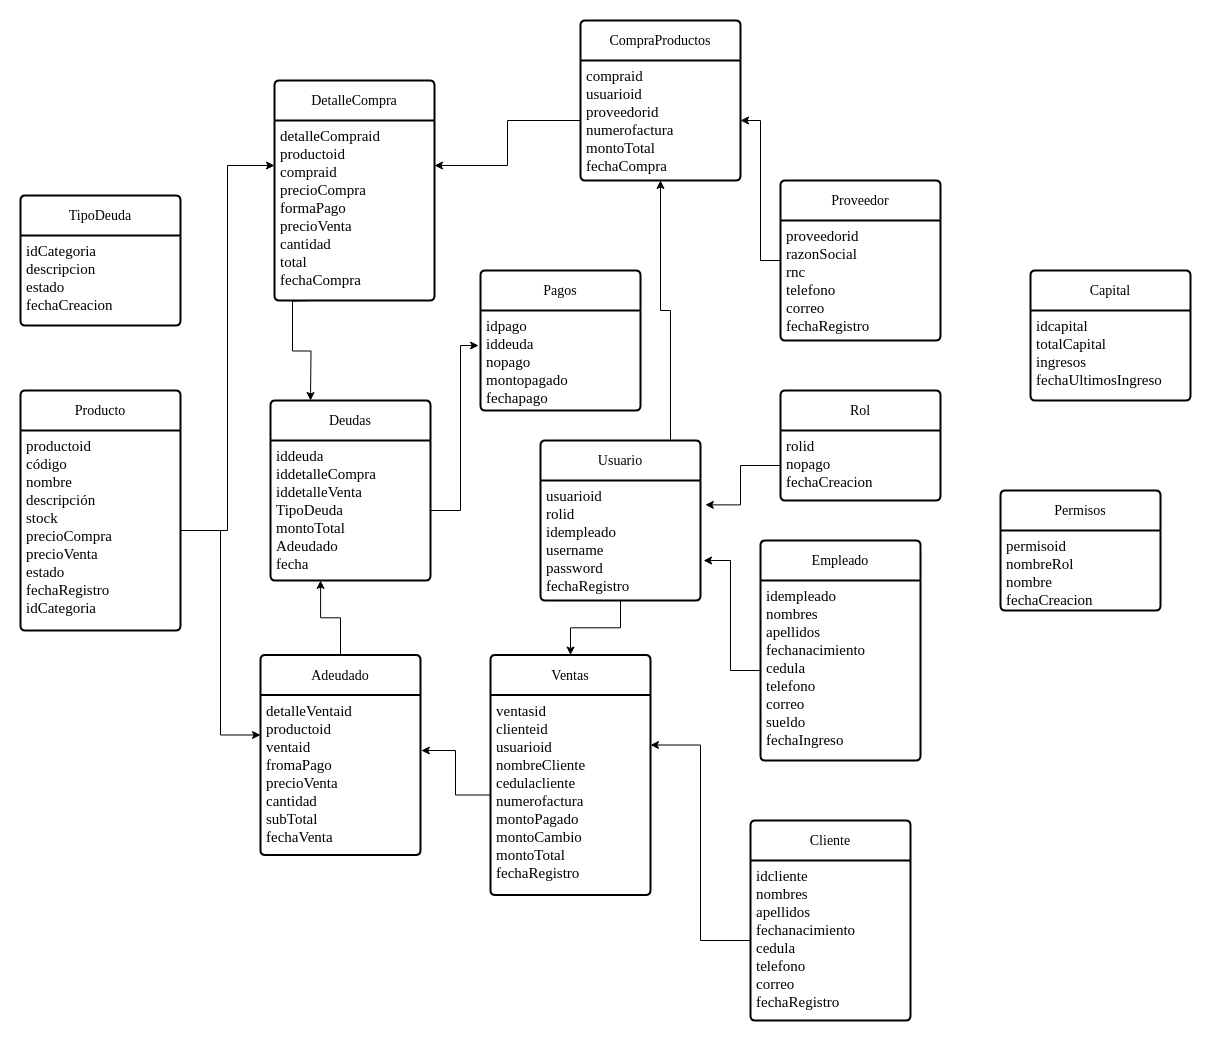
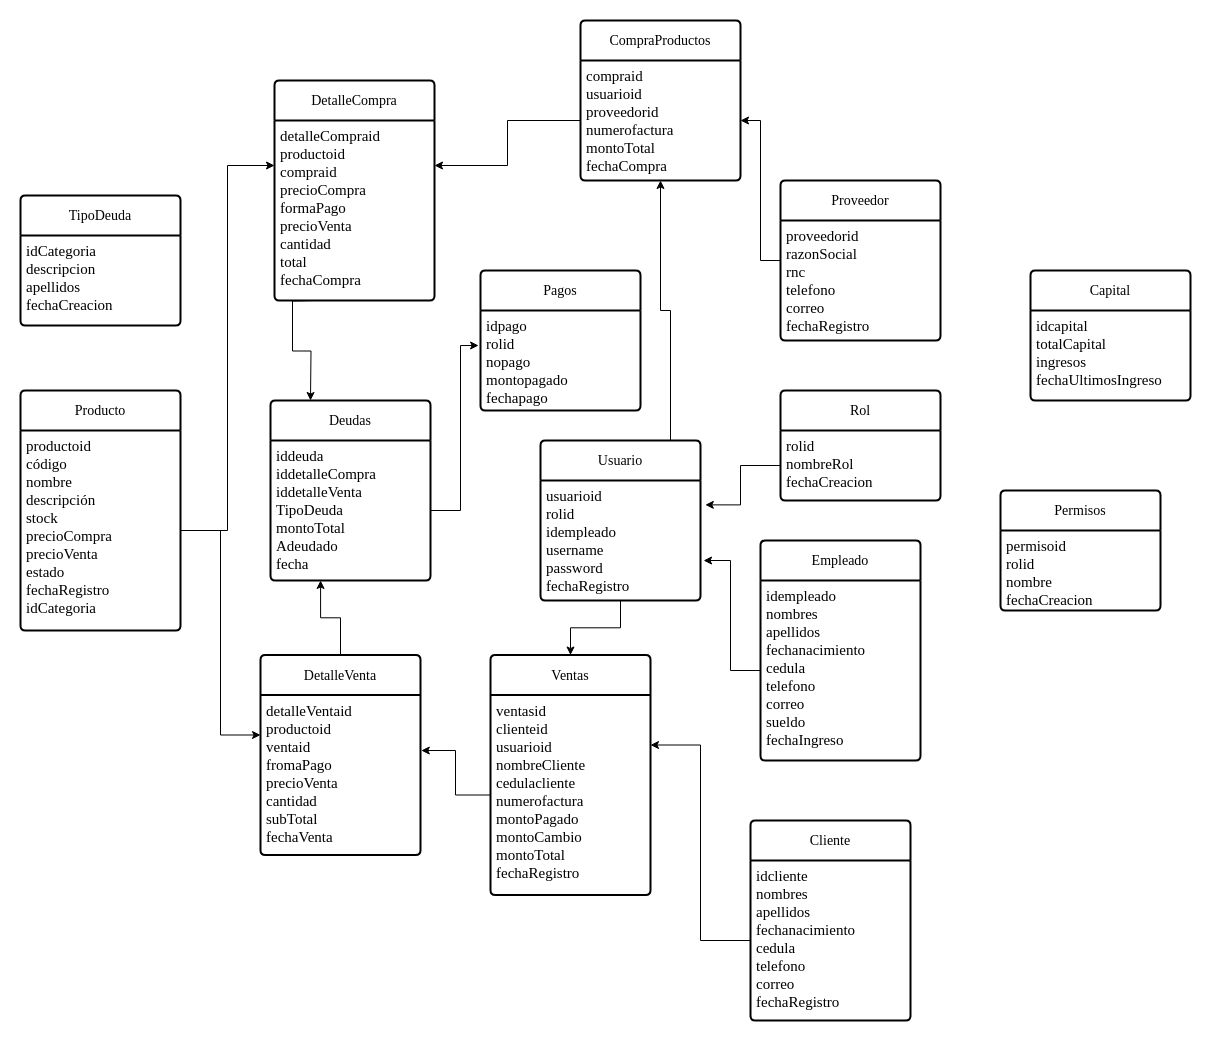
(69, 271) -> (69, 271)
(523, 354) -> (523, 354)
(829, 459) -> (829, 459)
(1049, 566) -> (1049, 566)
(341, 676) -> (341, 676)
